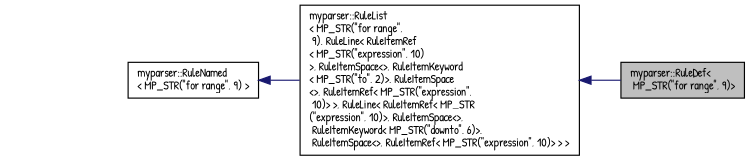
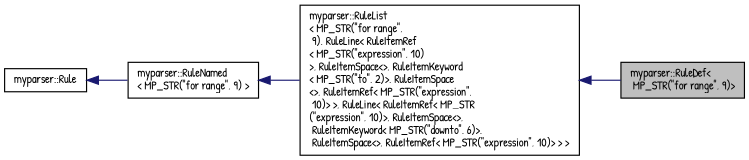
none -> (46, 80)
